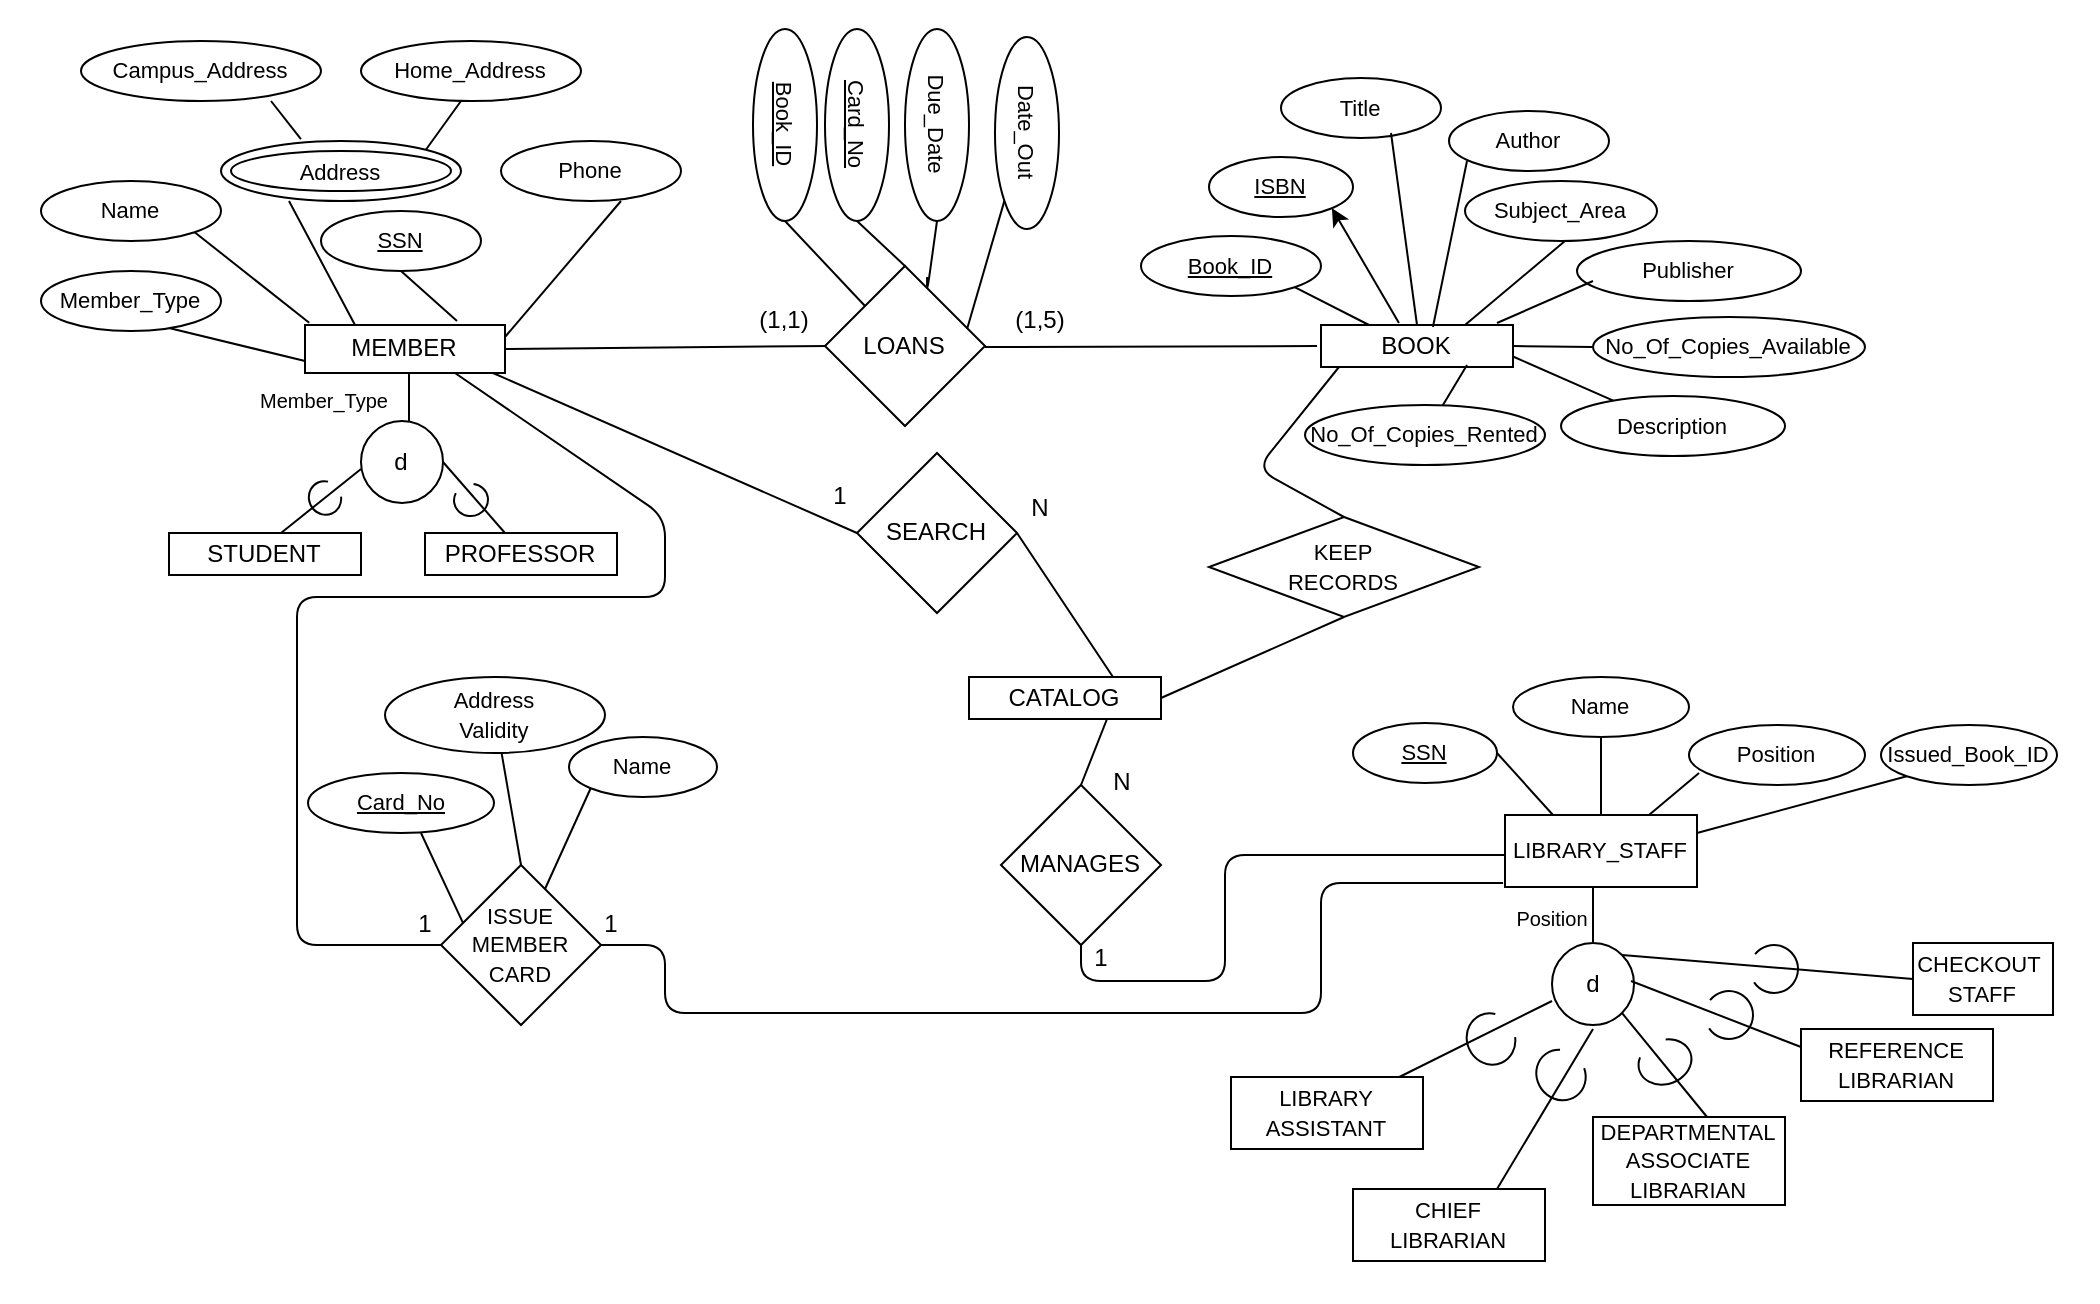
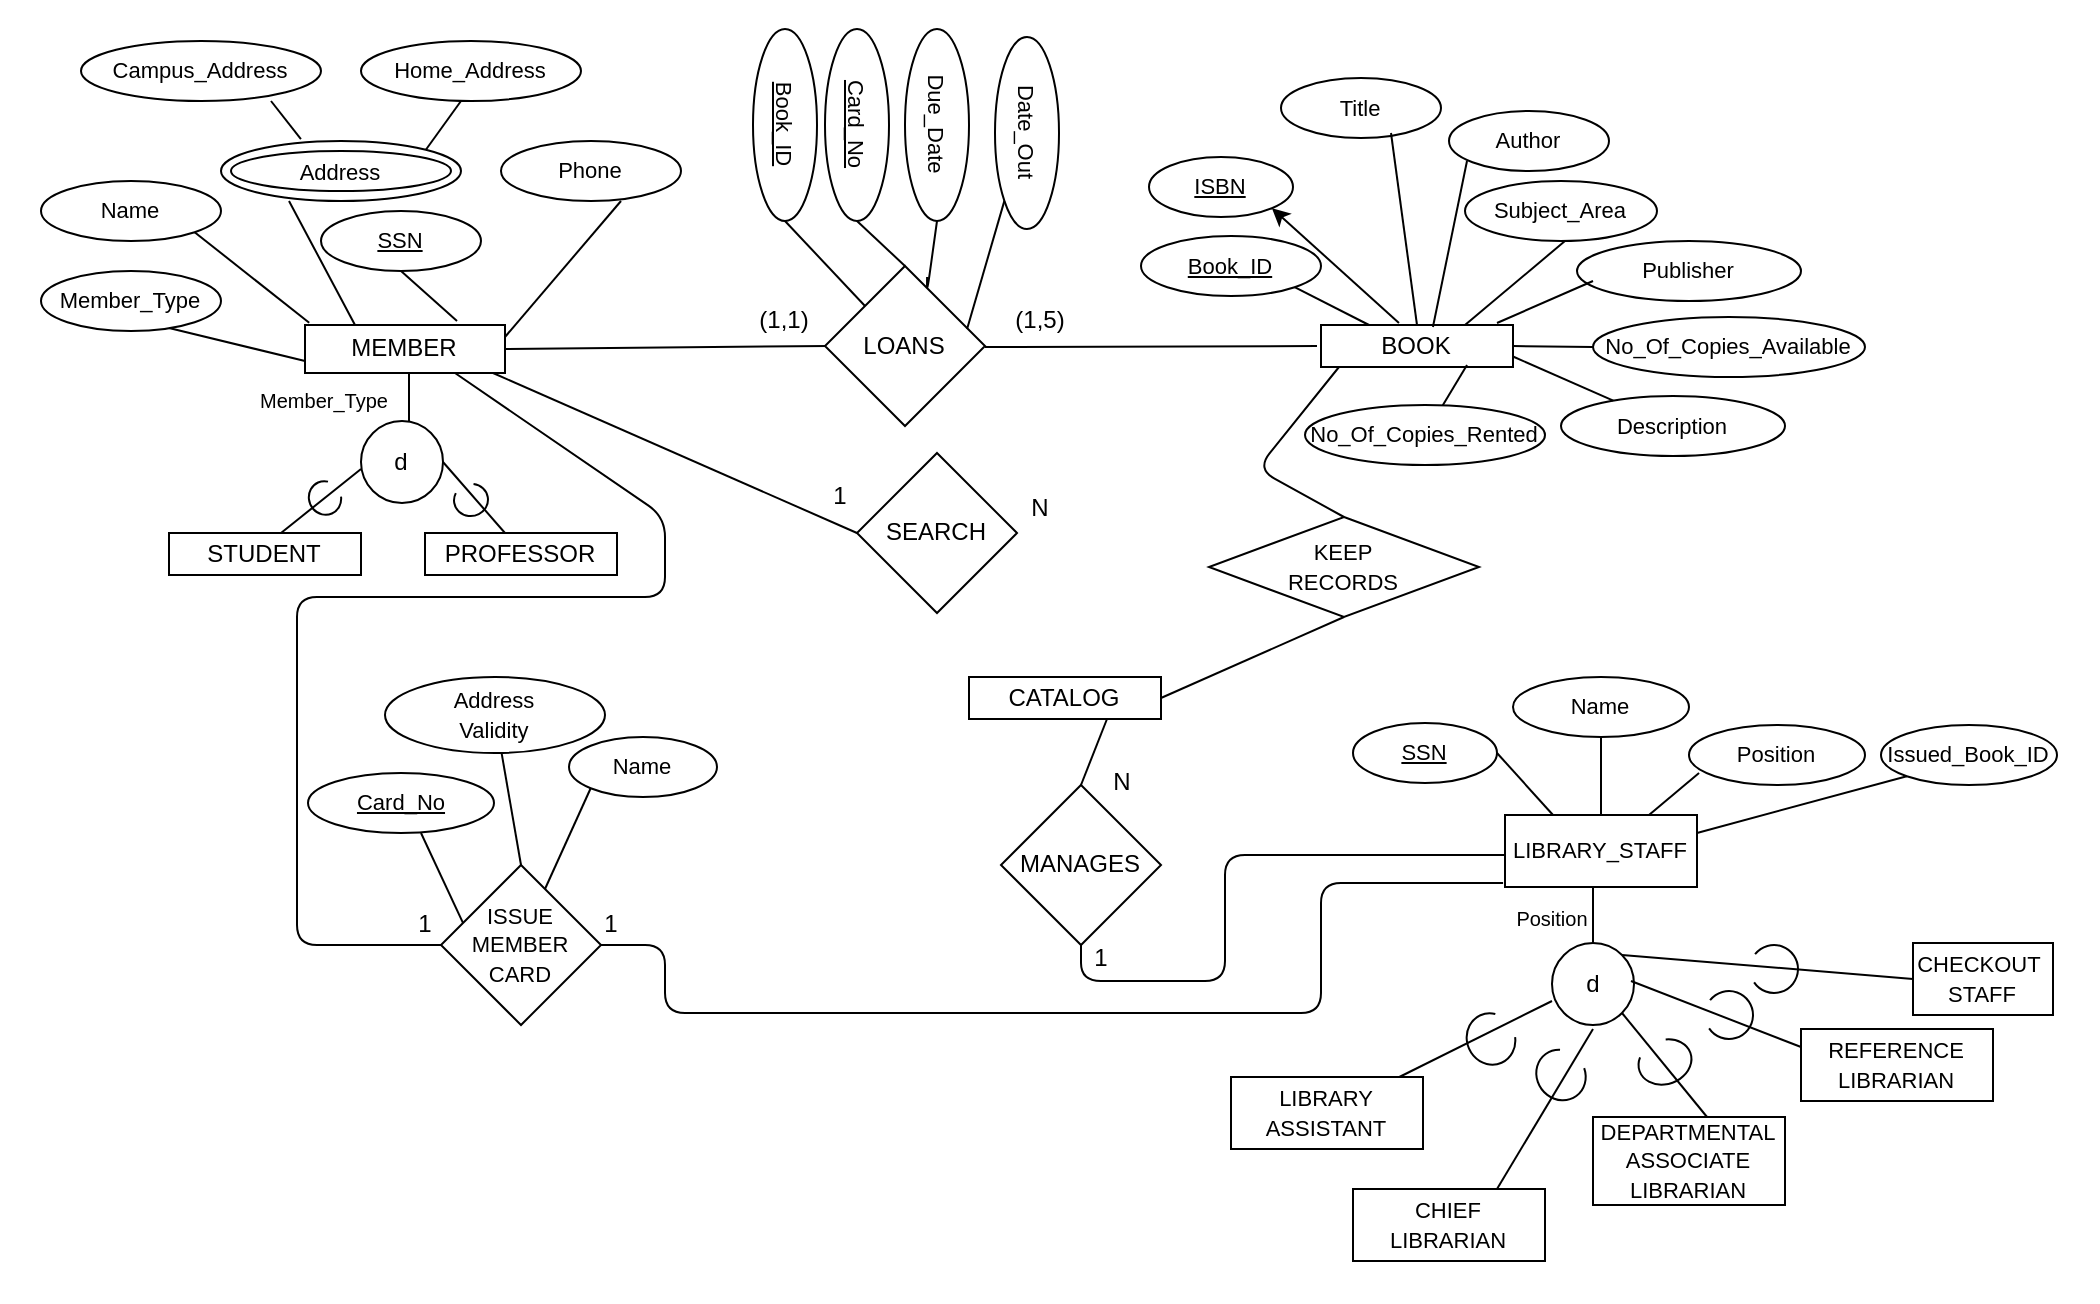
(1281, 187) -> (1221, 187)
(1065, 605) -> none
